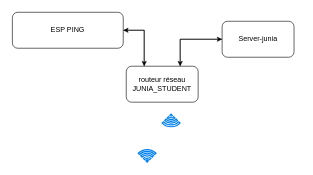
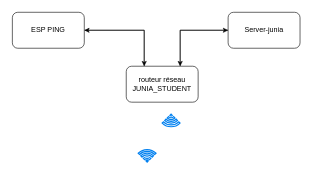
(68, 30) -> (48, 30)
(258, 39) -> (264, 30)
